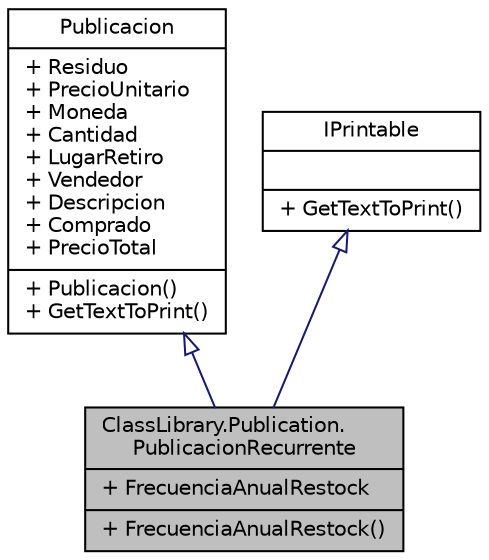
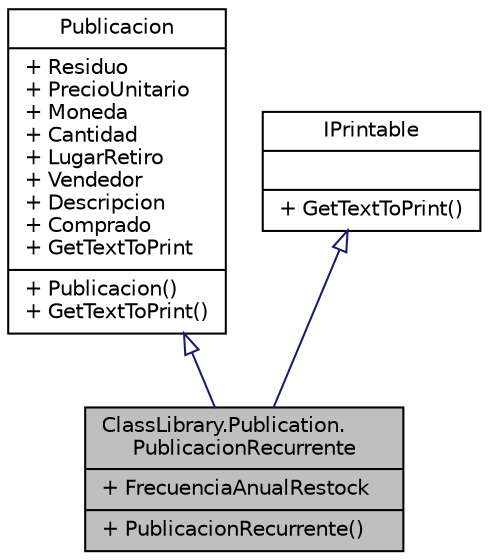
(91, 248) -> (109, 248)
(244, 530) -> (233, 530)
